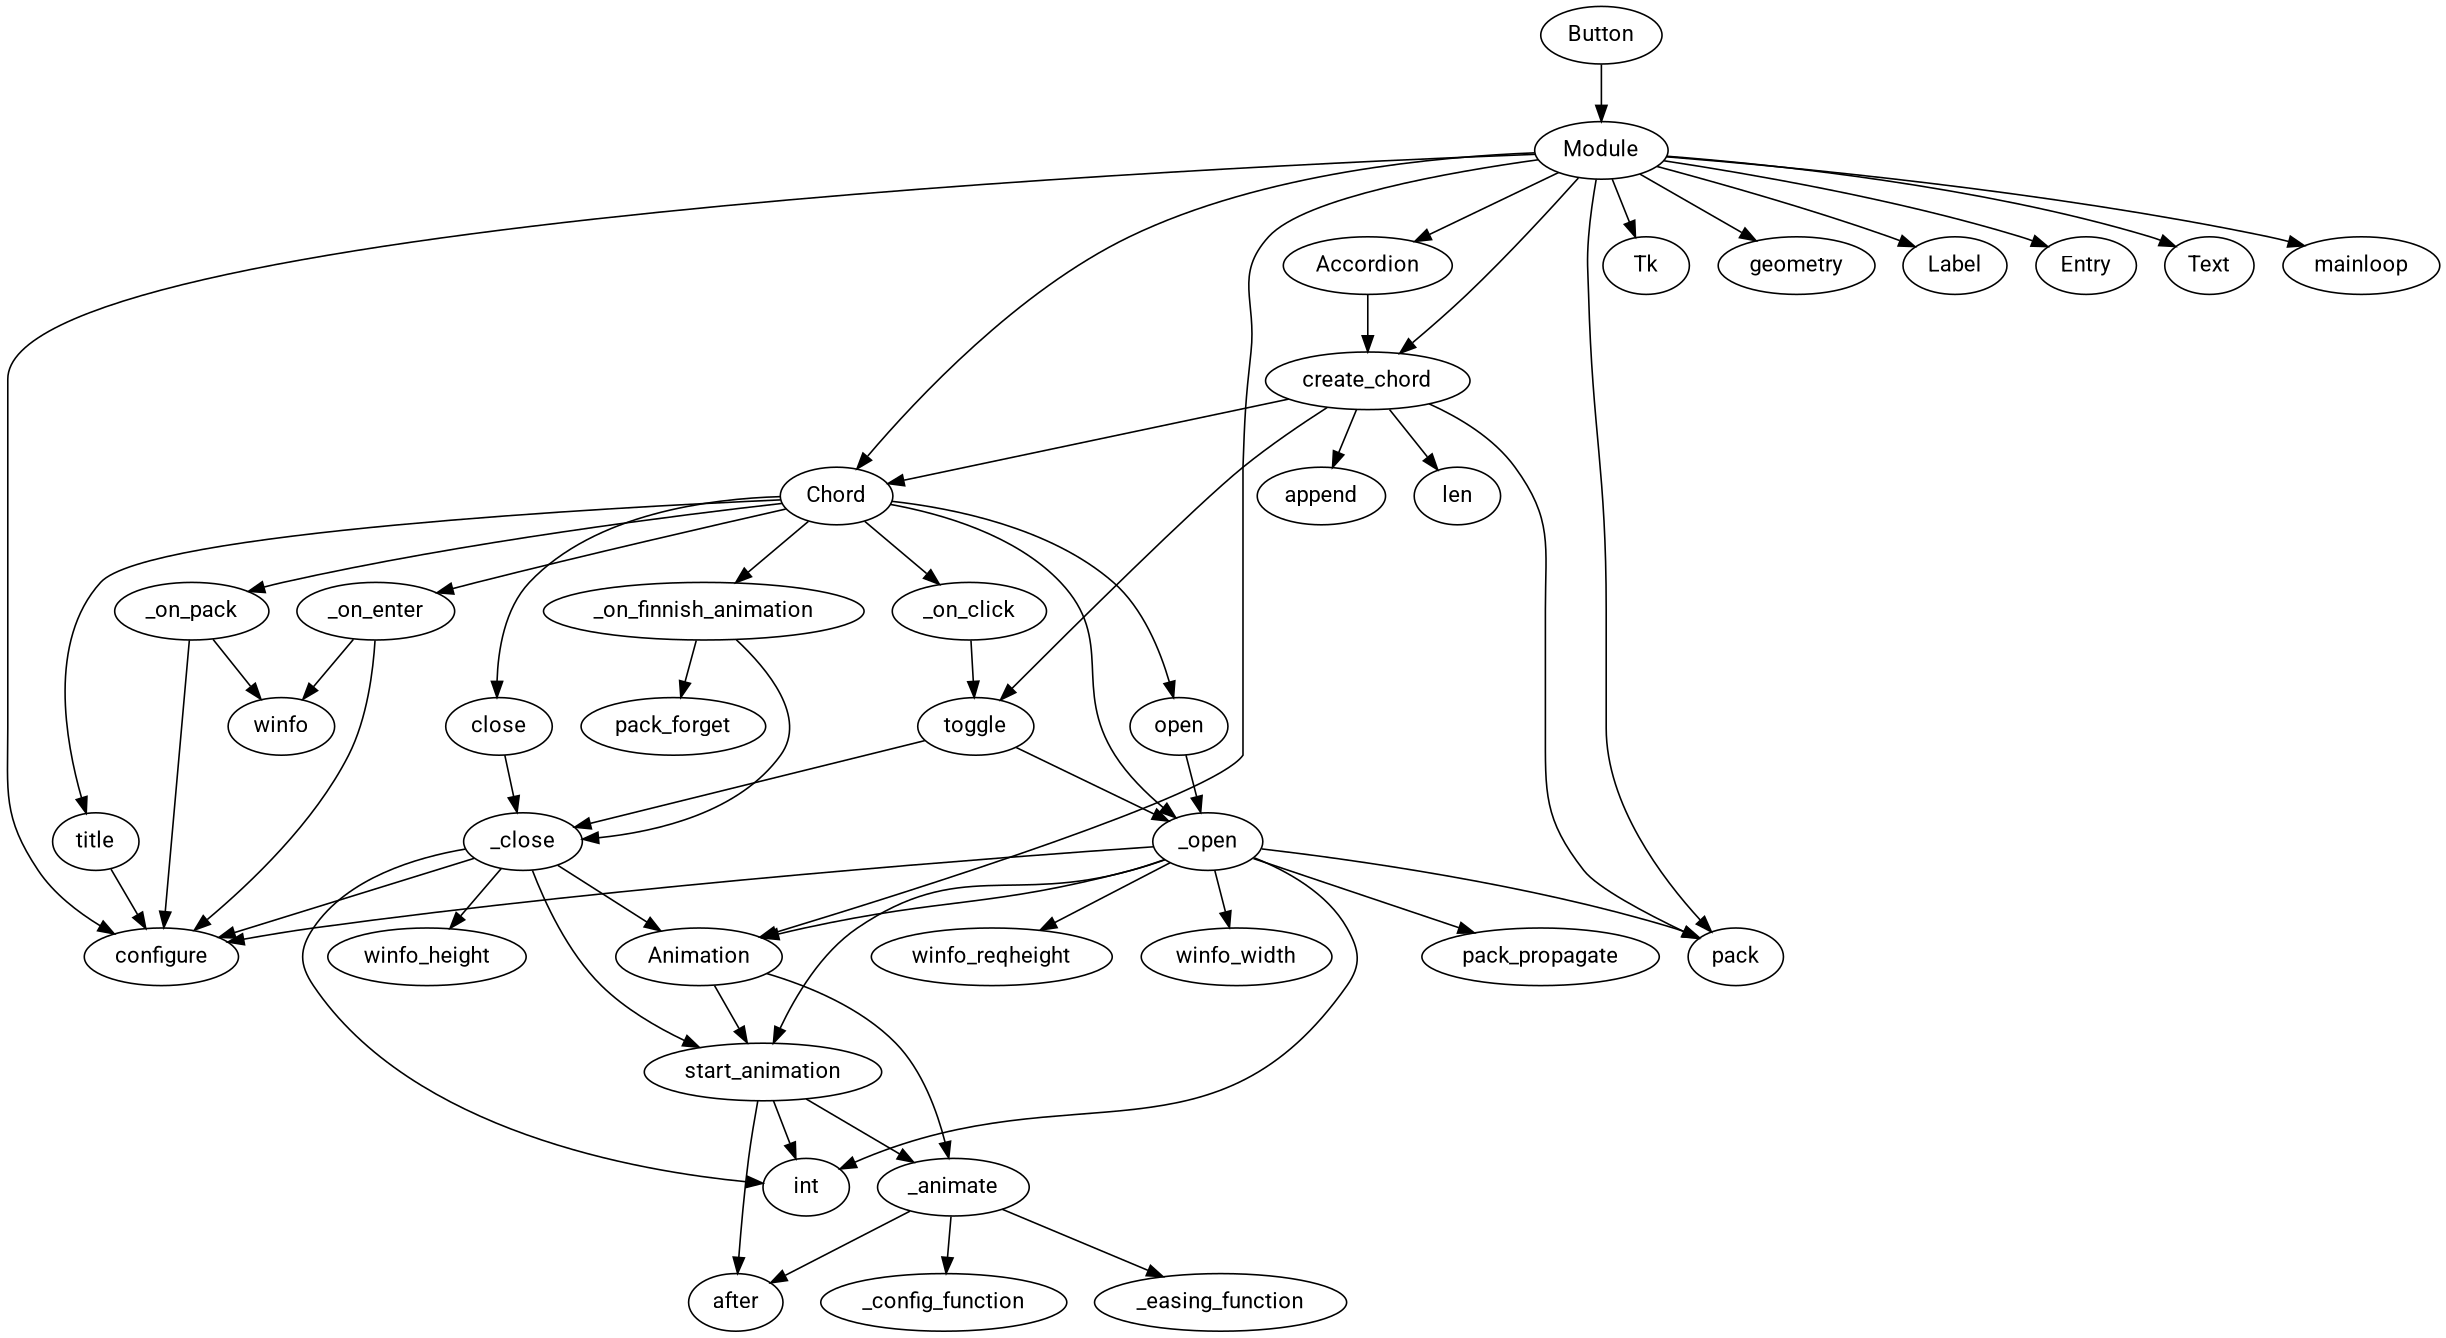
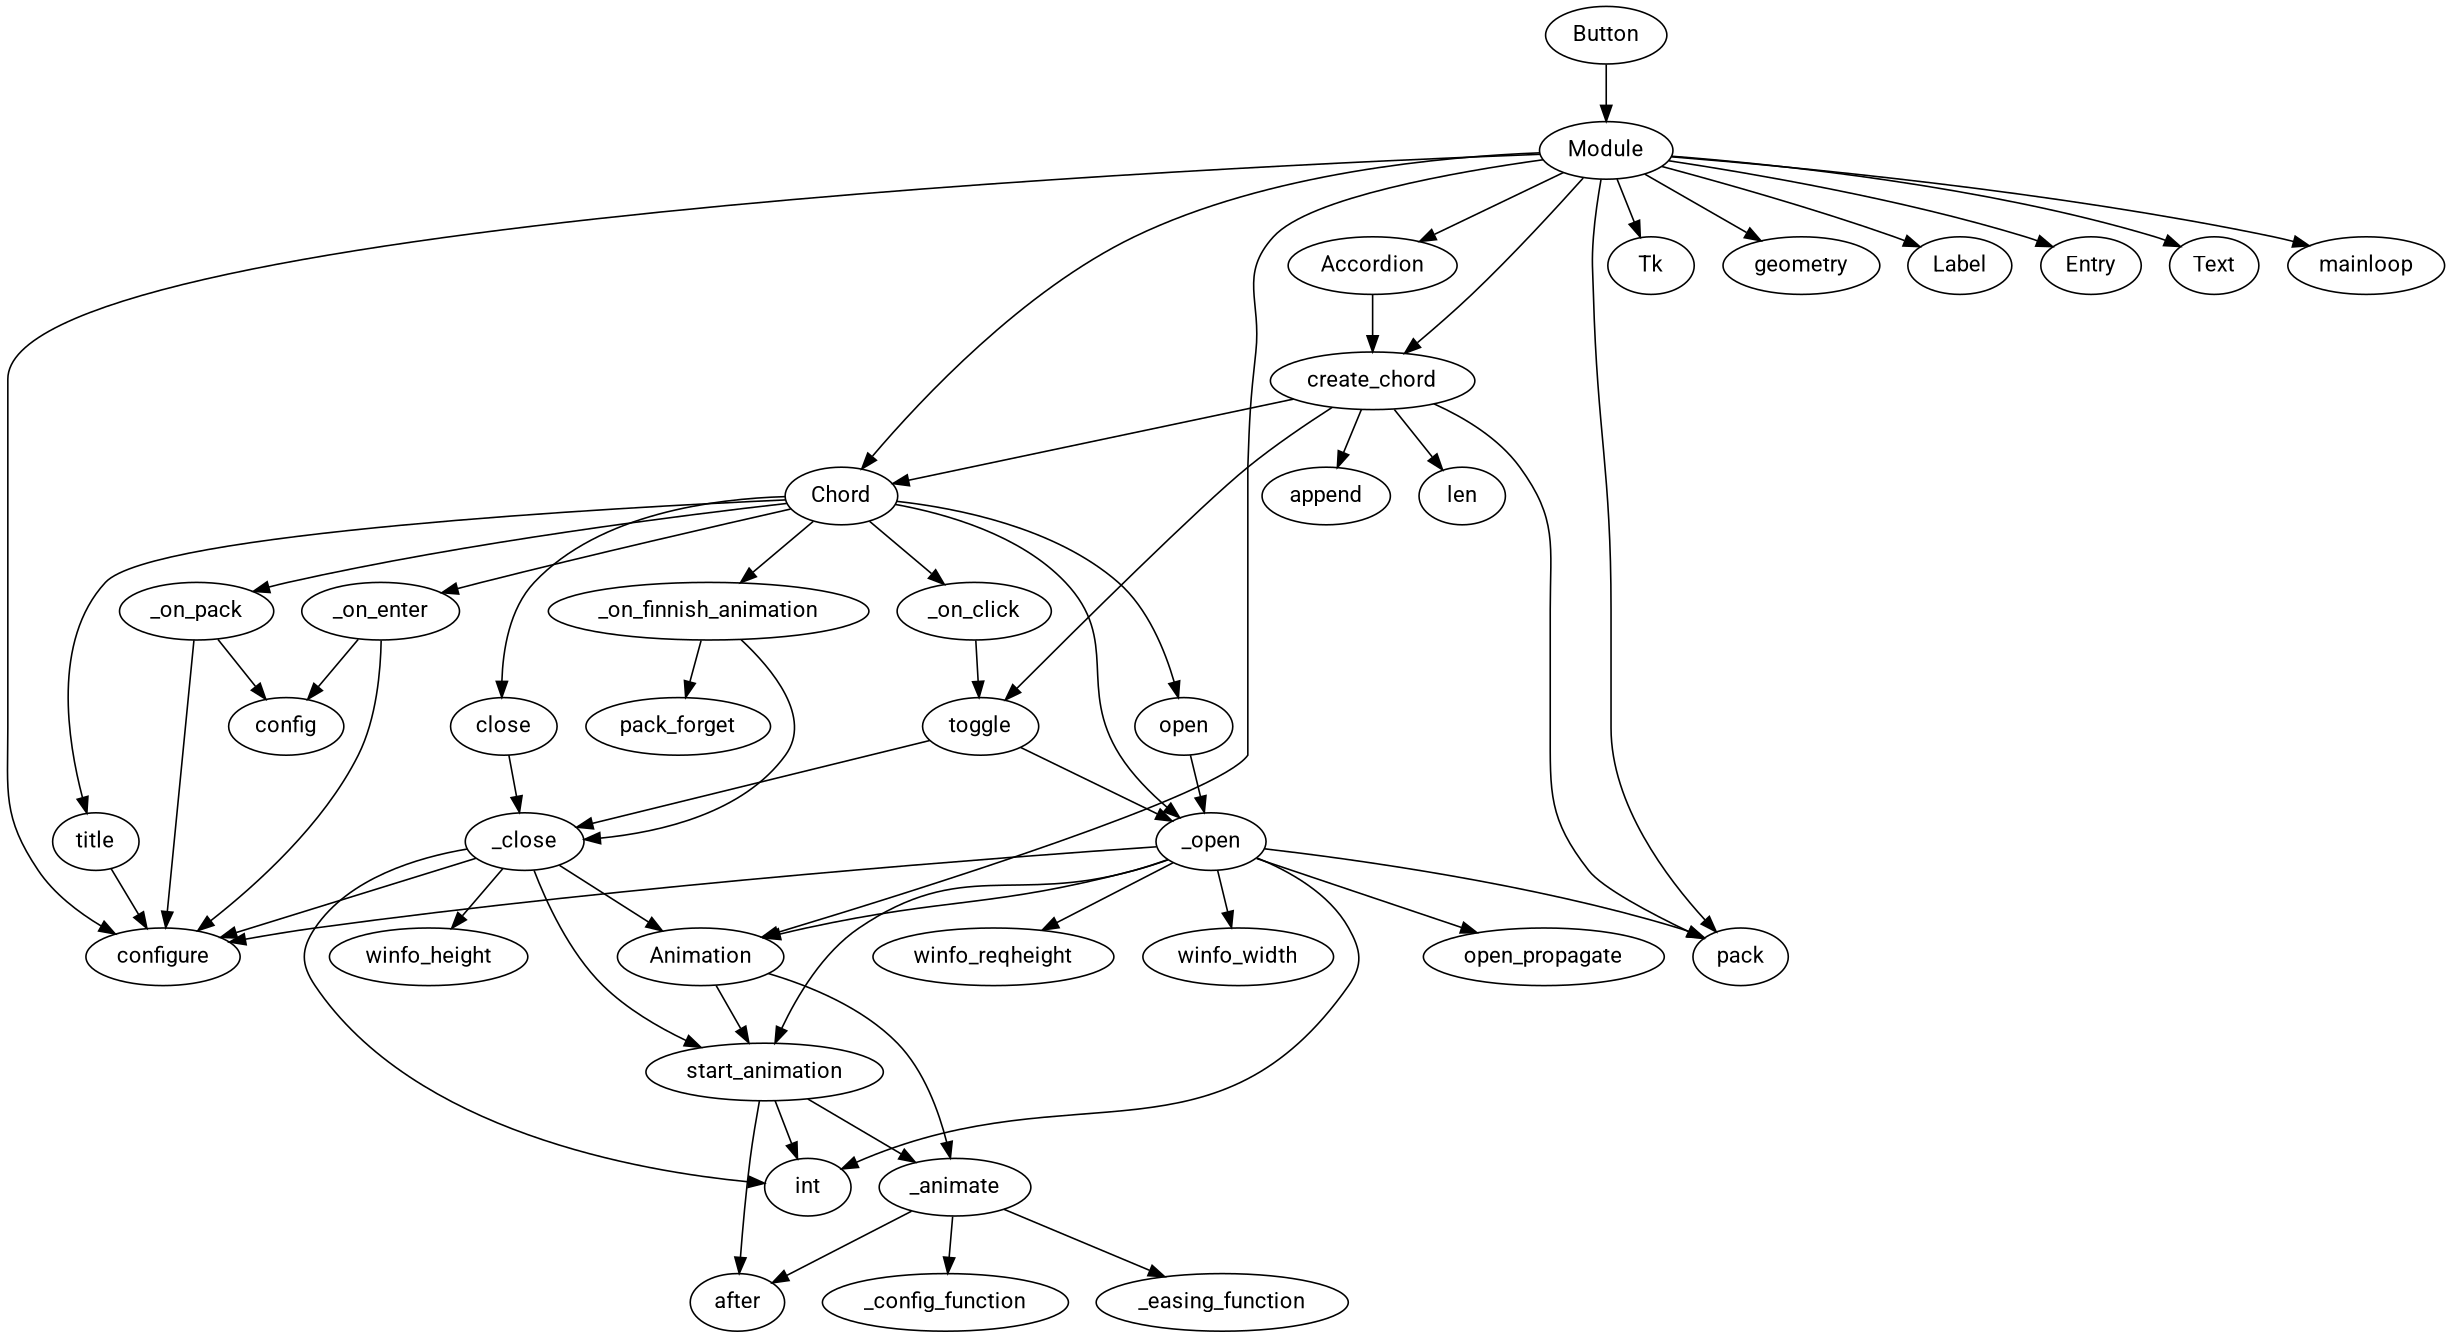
(281, 726) -> (286, 726)
(1541, 957) -> (1544, 957)
